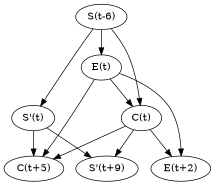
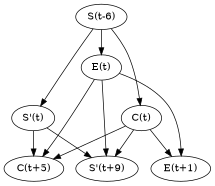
(119, 90) -> (104, 114)
(181, 169) -> (181, 169)
